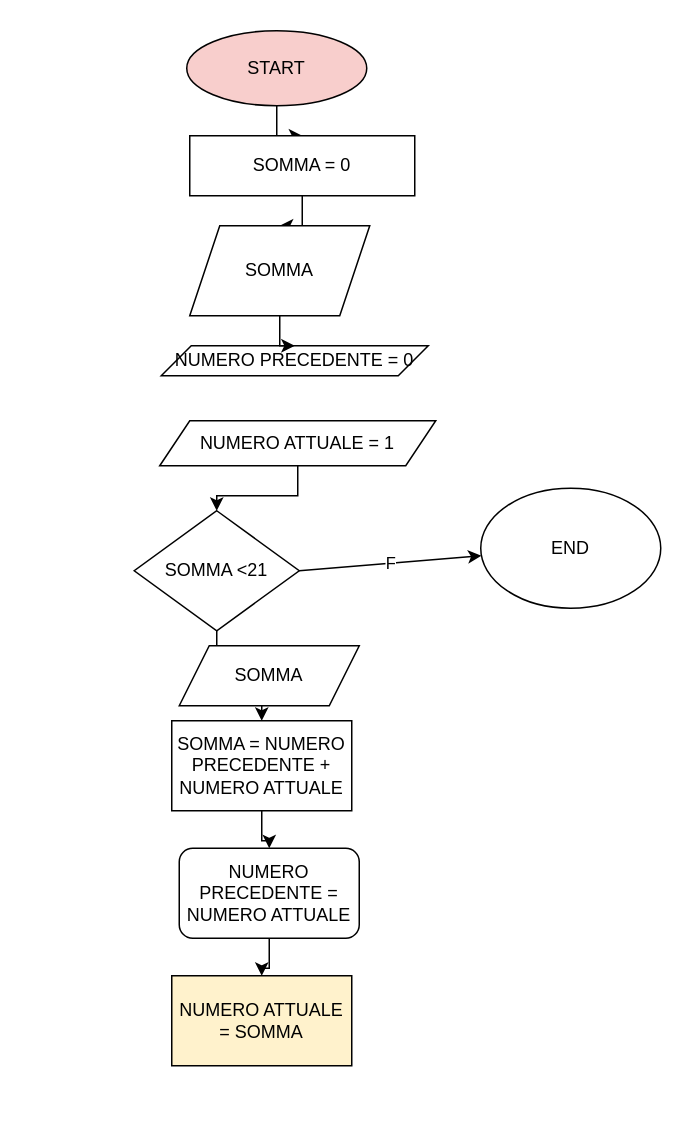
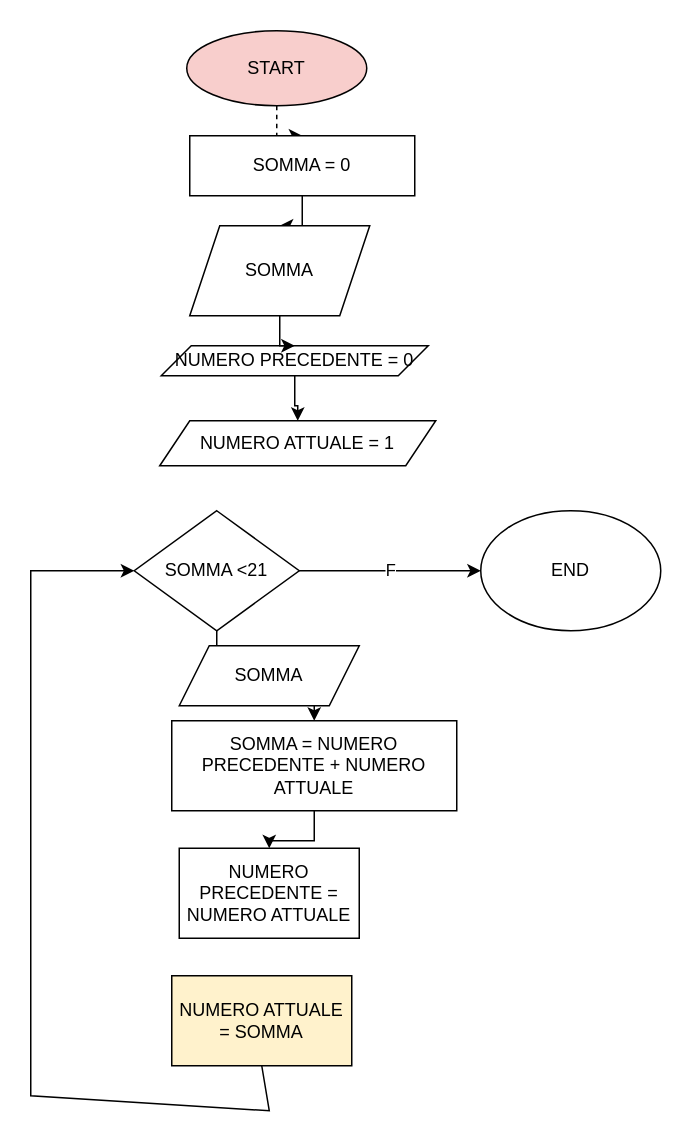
(277, 121) -> (277, 121)
none -> (295, 395)
(270, 496) -> none
(571, 548) -> (571, 571)
(262, 766) -> (314, 766)
(269, 893) -> (269, 893)
none -> (31, 929)
(269, 957) -> none
